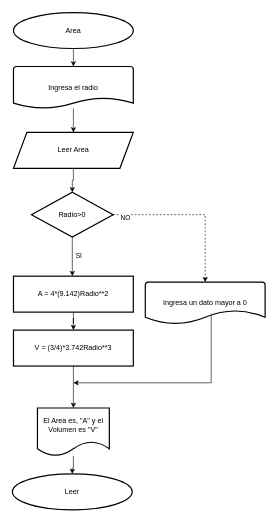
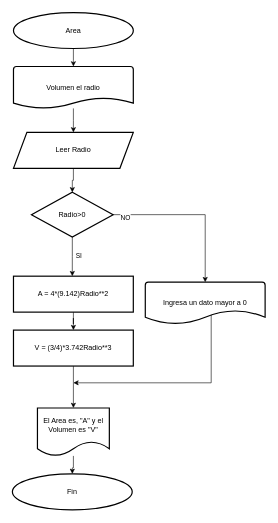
(74, 87) -> (74, 87)
(74, 150) -> (74, 150)
(199, 215) -> (199, 215)
(72, 492) -> (72, 492)
